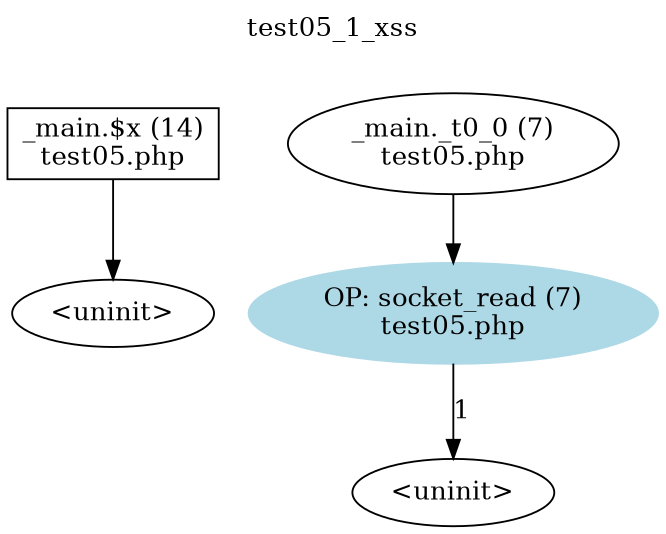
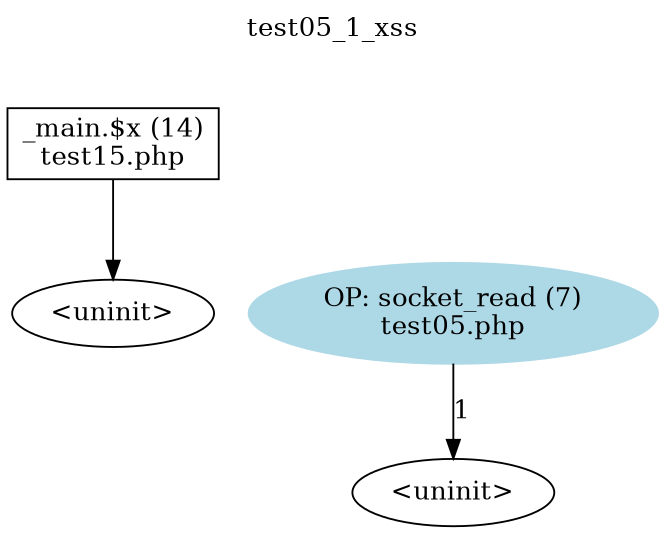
(113, 144) -> (113, 144)
(453, 144) -> none
